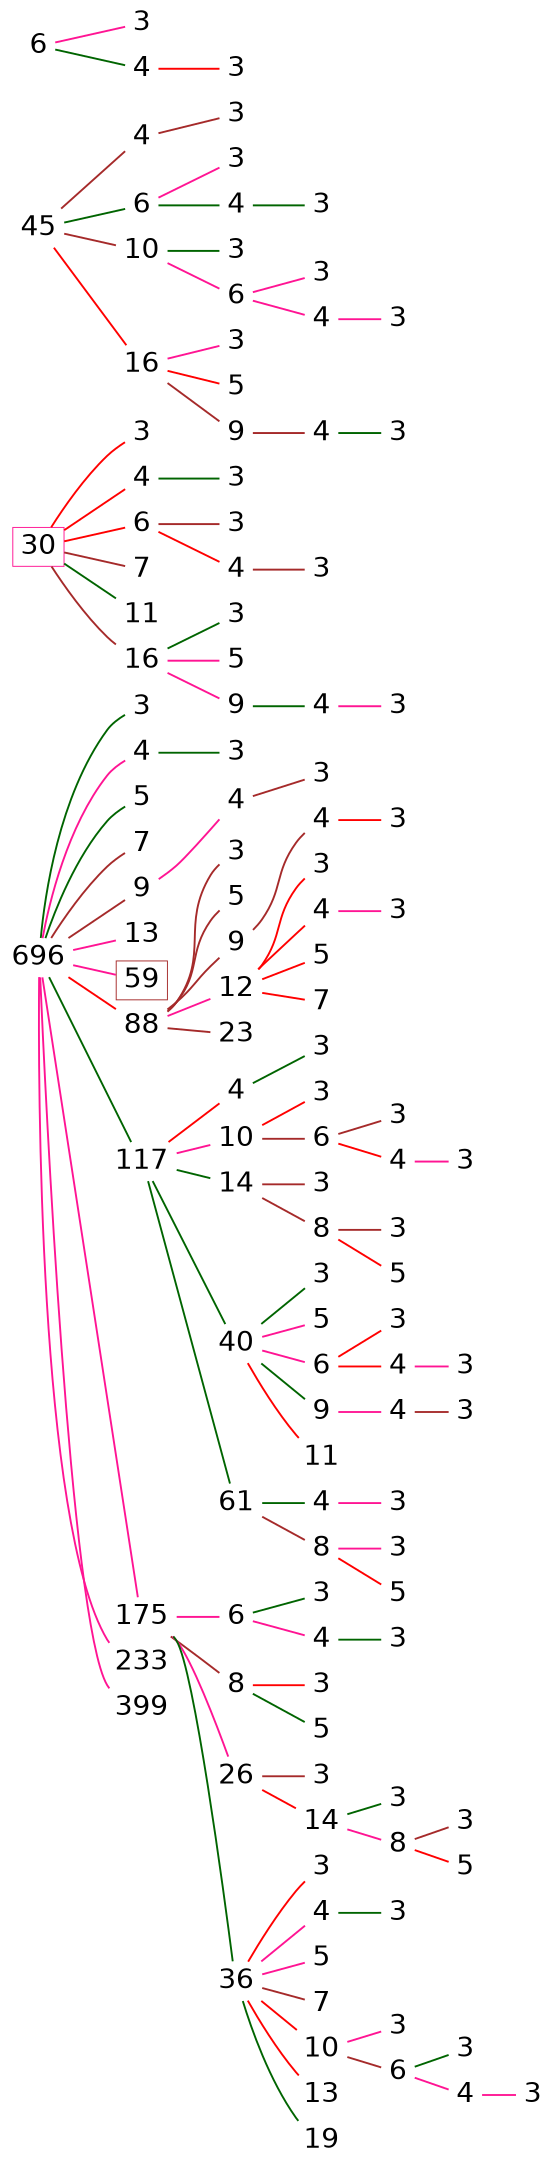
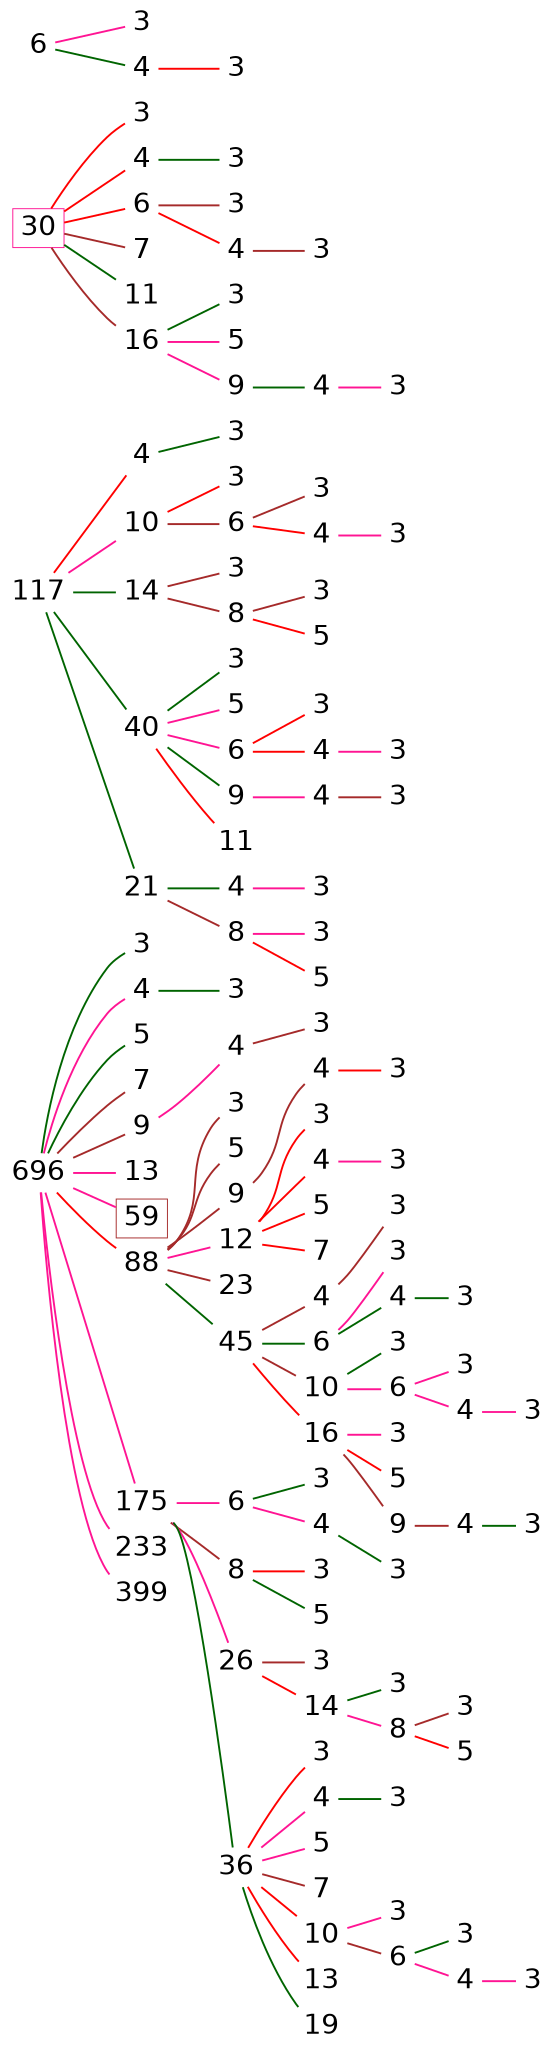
(90, 1060) -> none
none -> (189, 1304)
(236, 1503) -> (142, 888)
